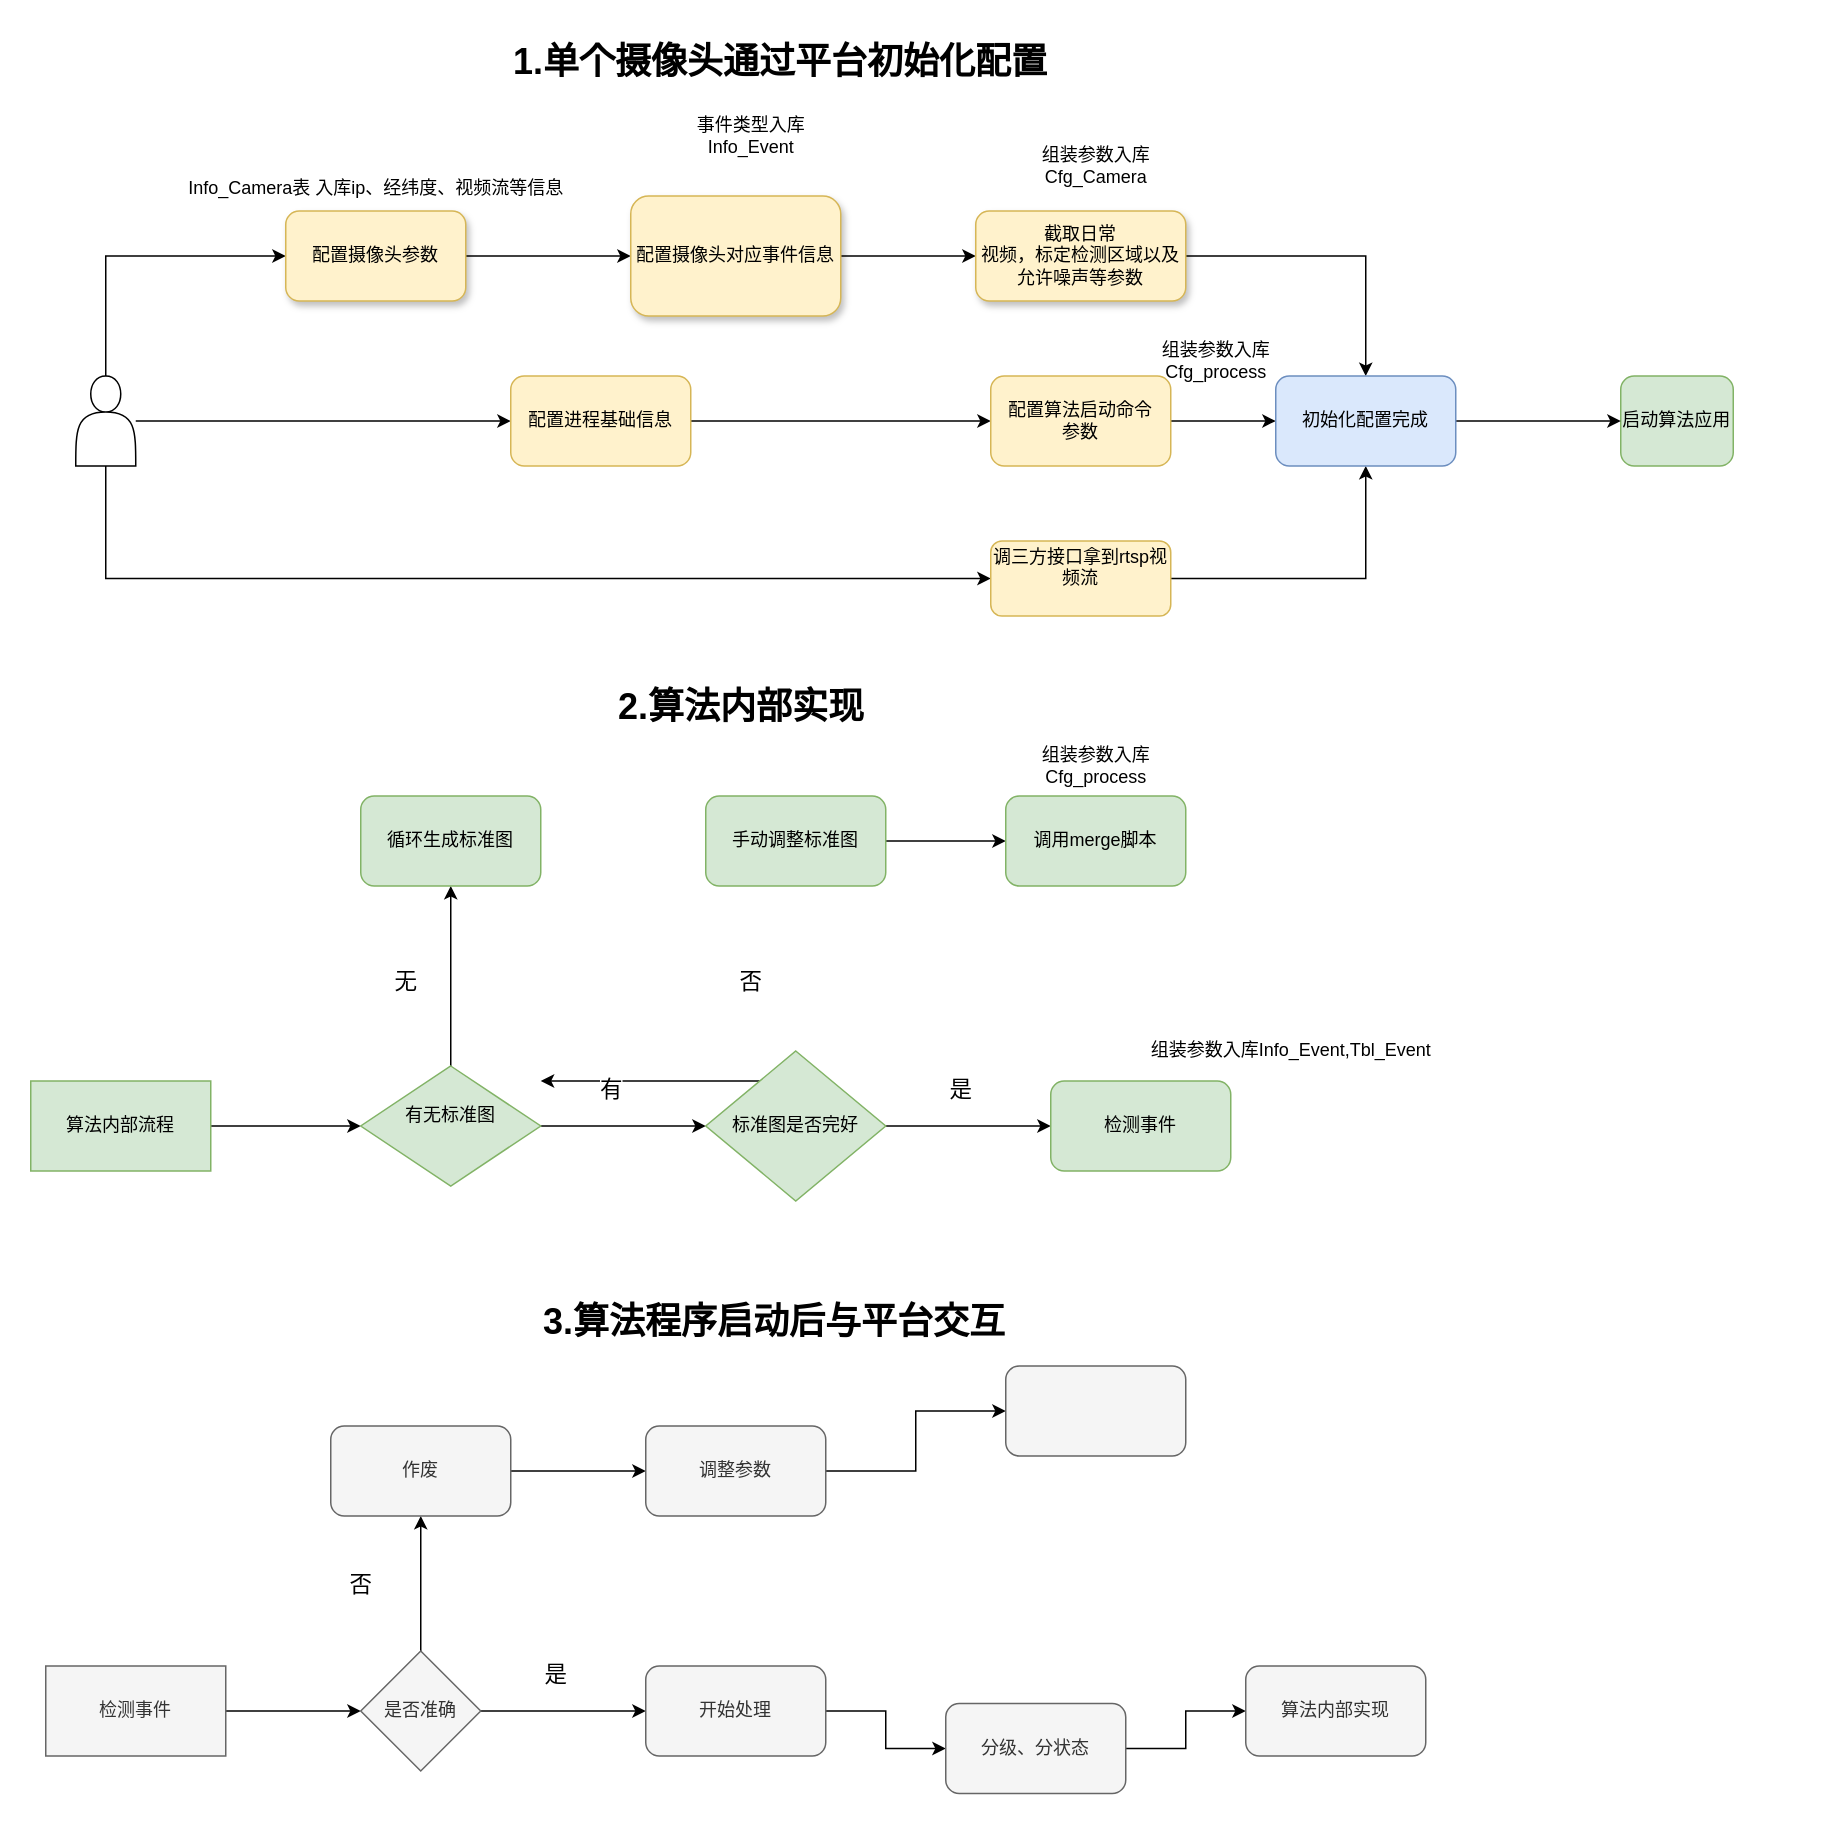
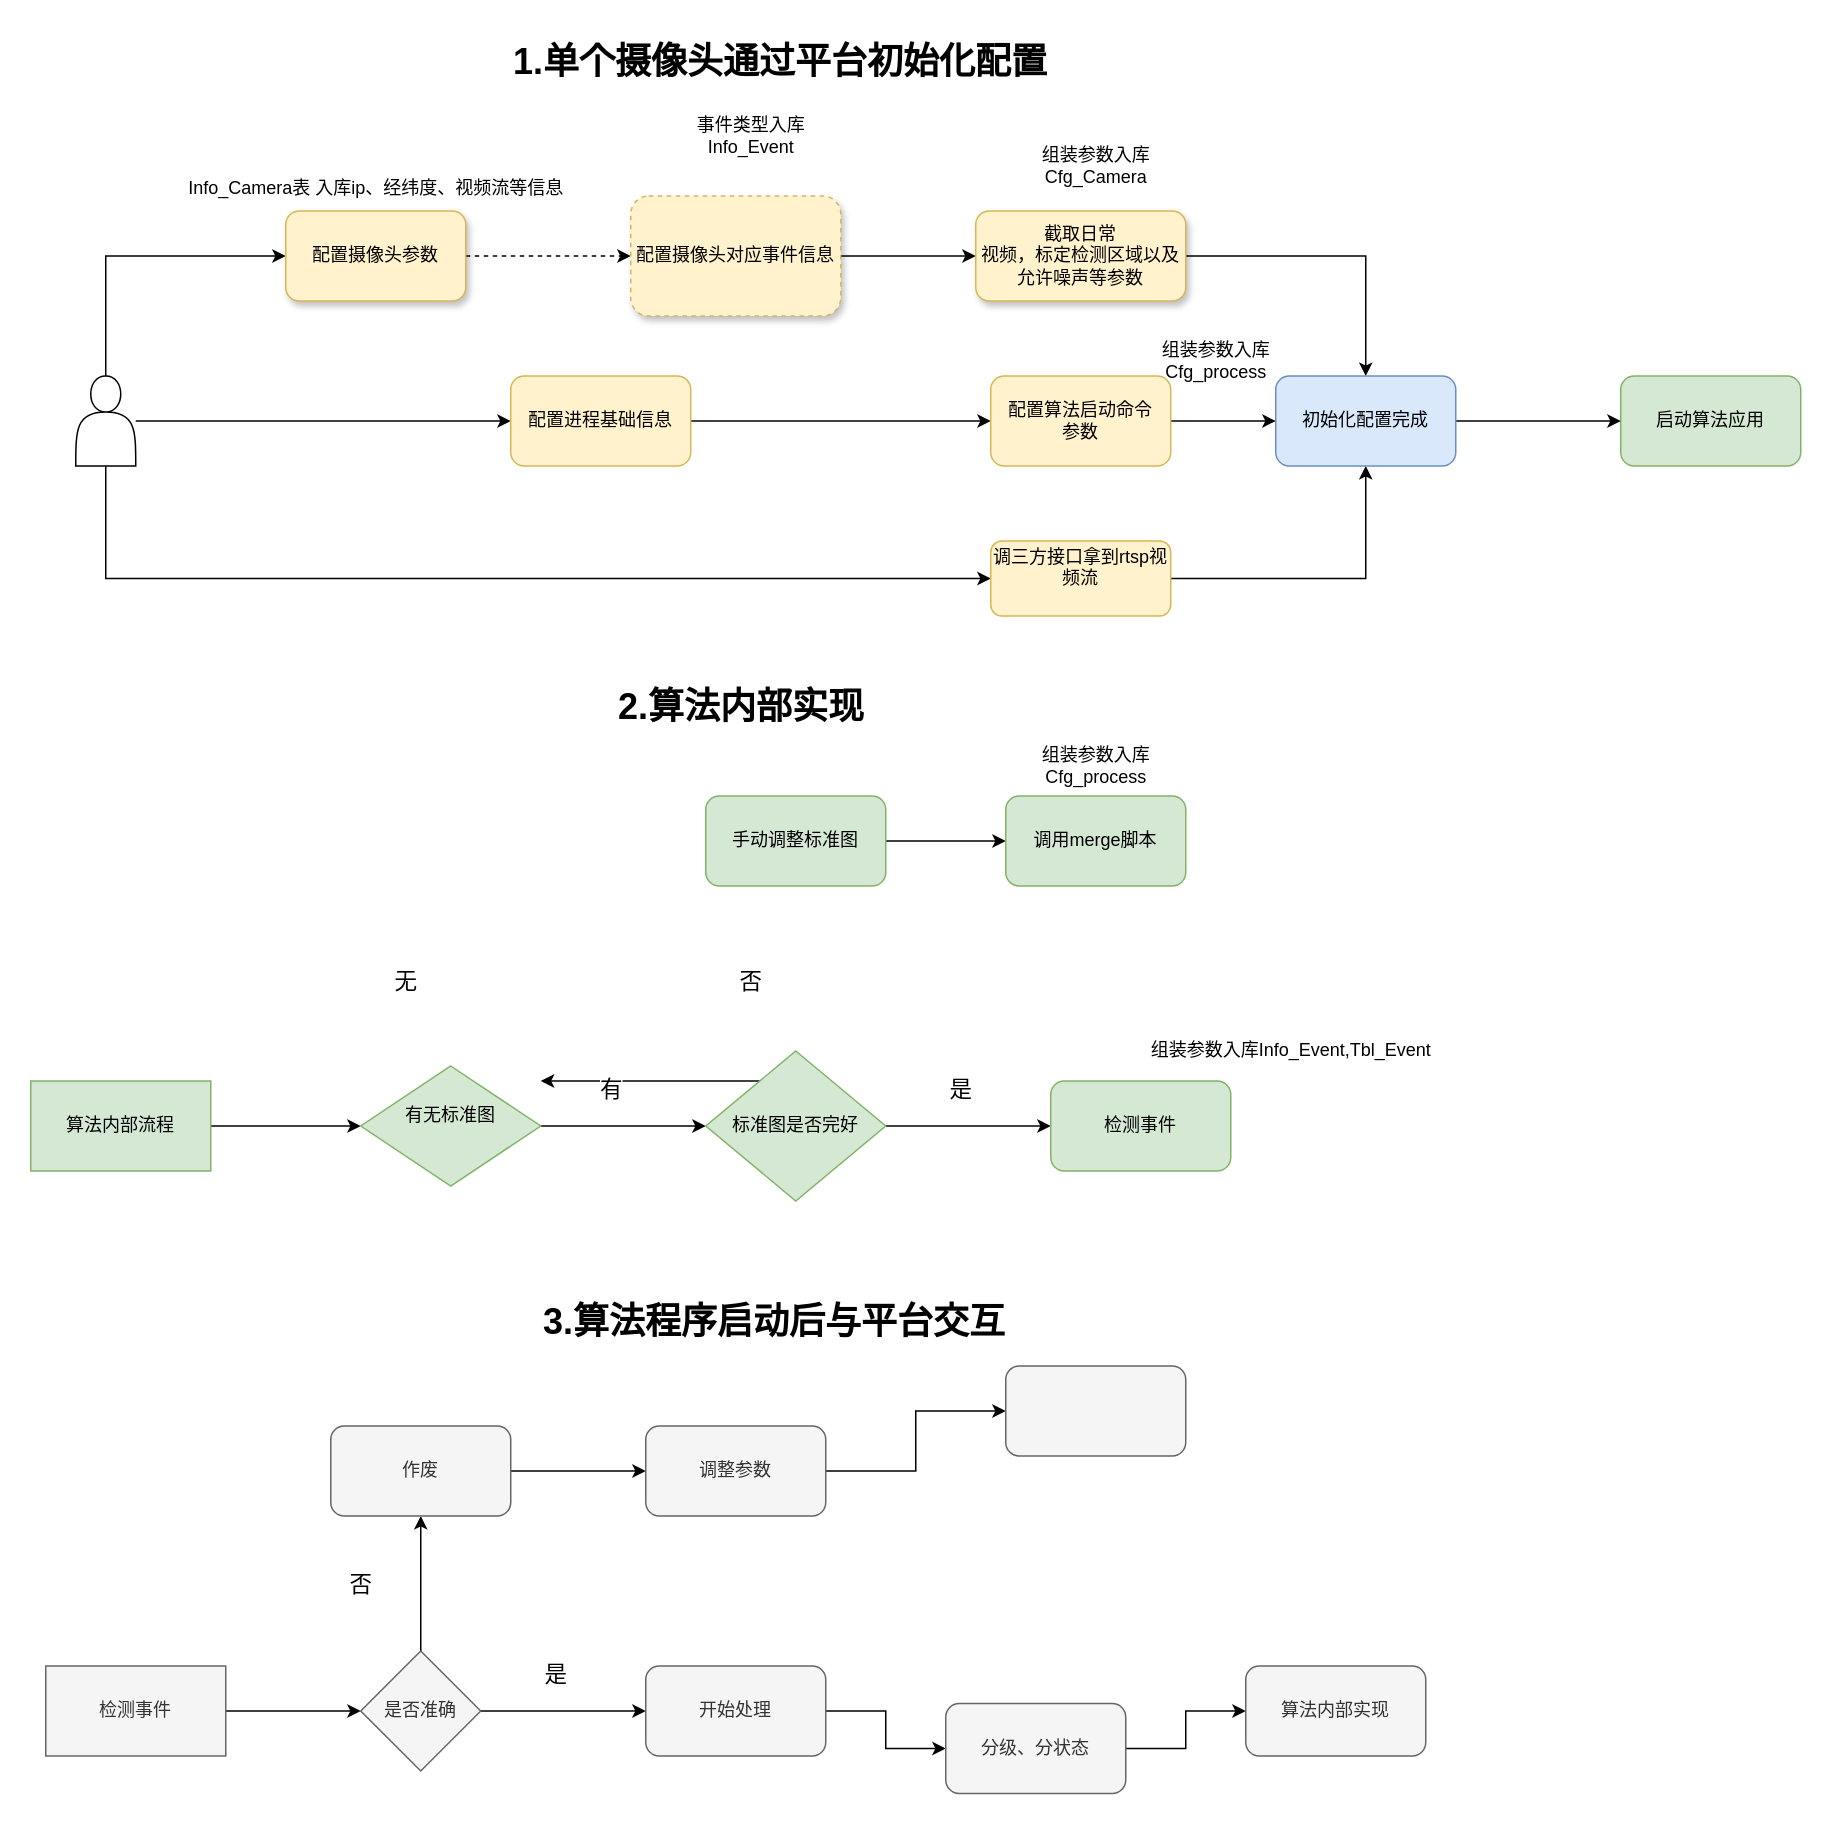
(544, 256) -> (544, 256)
(736, 256) -> (736, 256)
(1677, 421) -> (1711, 421)
(451, 841) -> none
(451, 981) -> none
